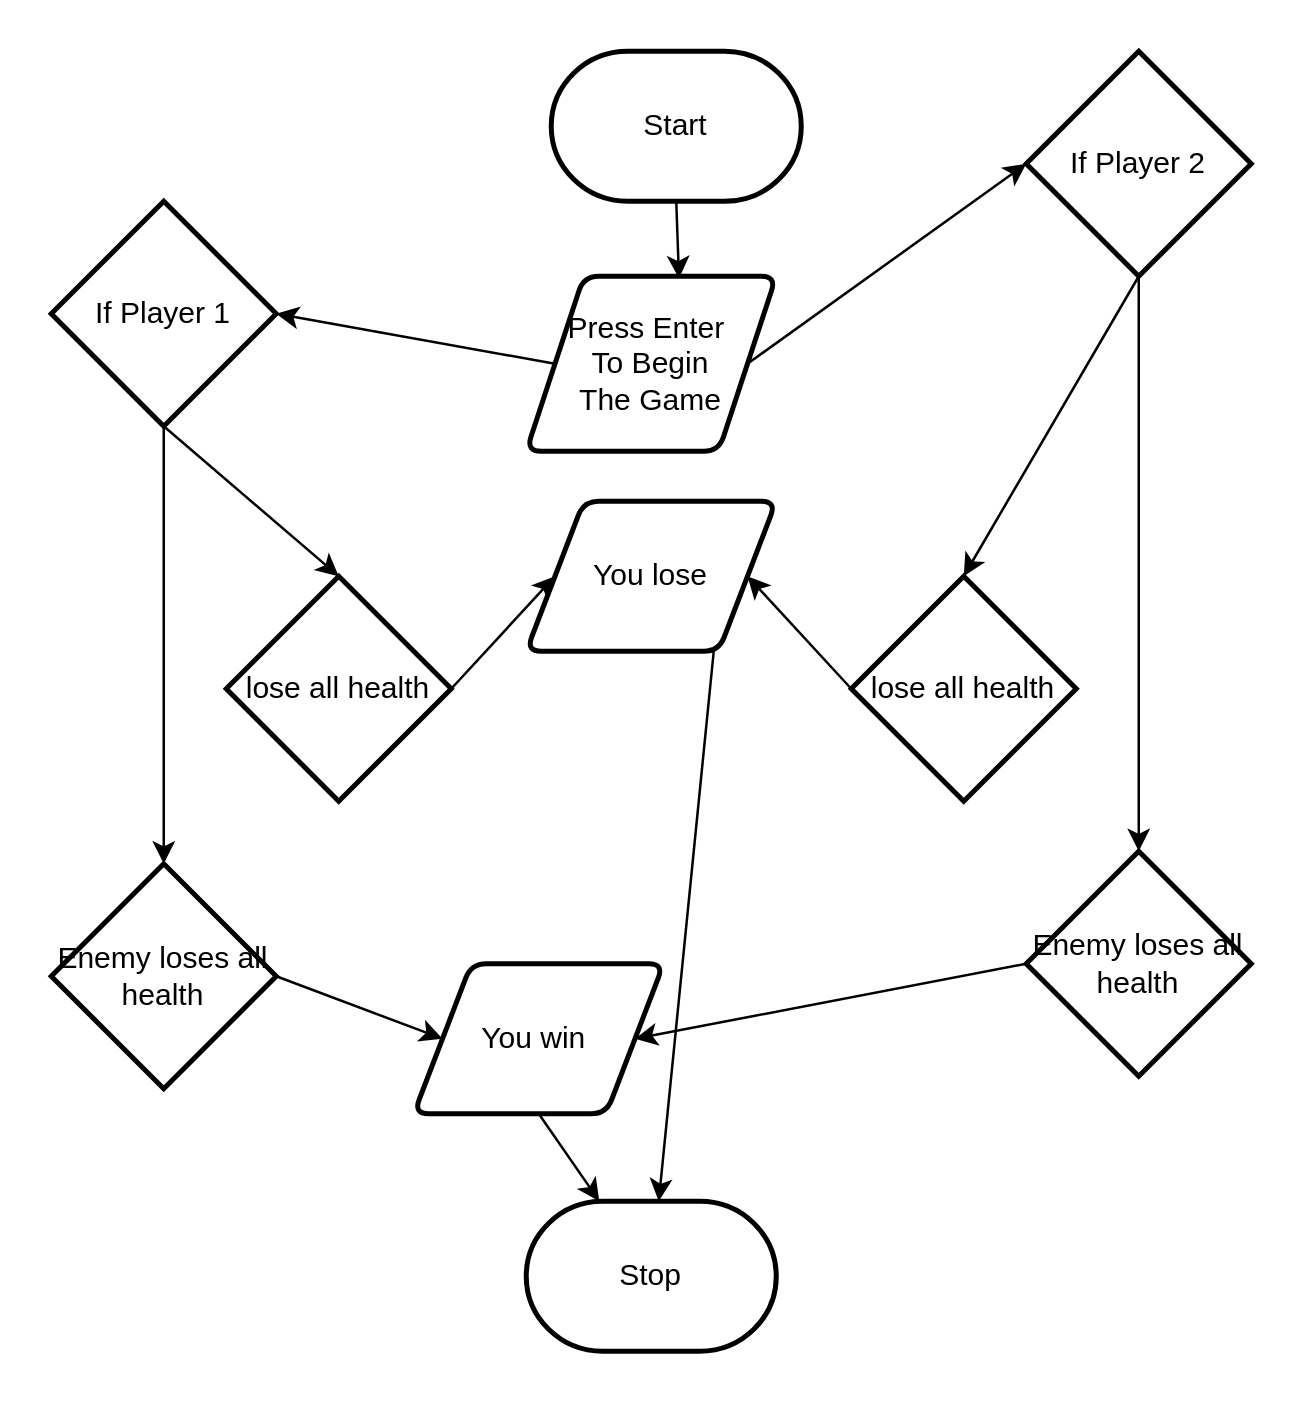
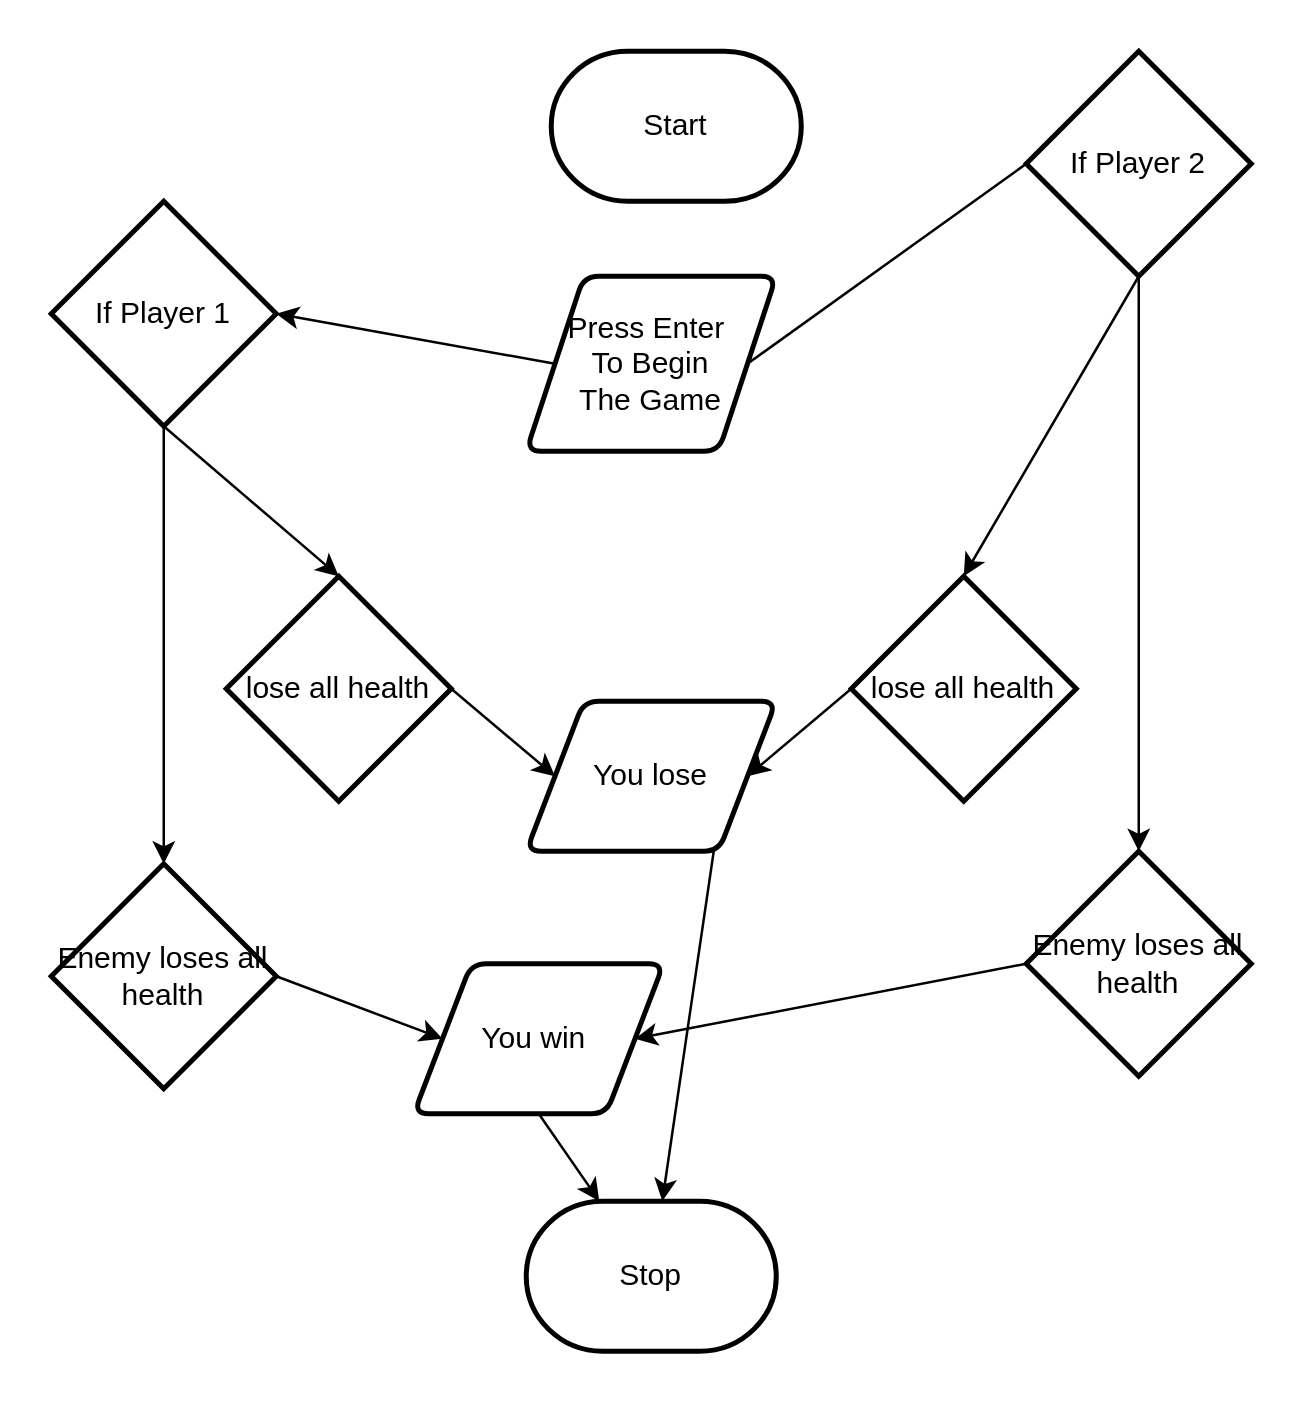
(1012, 174) -> (1017, 170)
(677, 232) -> none
(651, 576) -> (651, 776)
